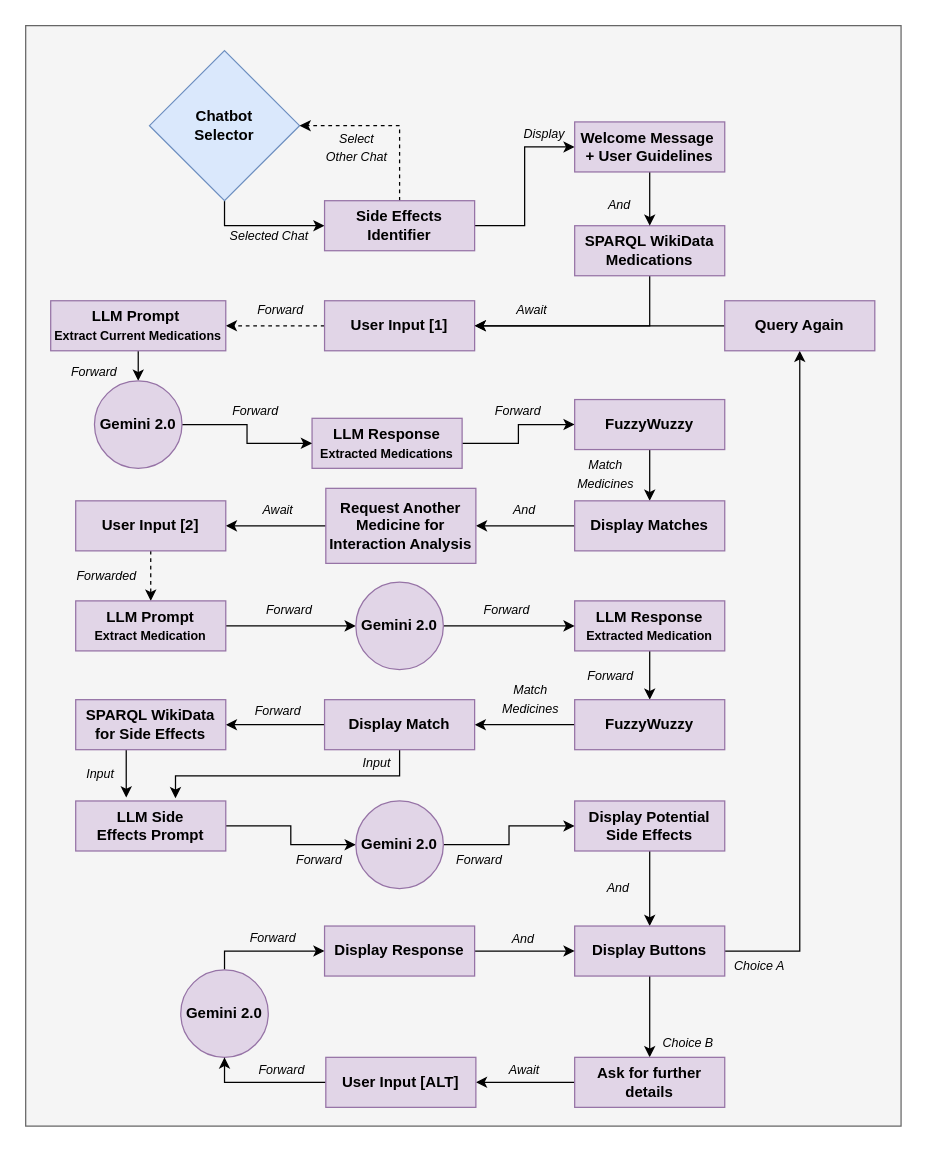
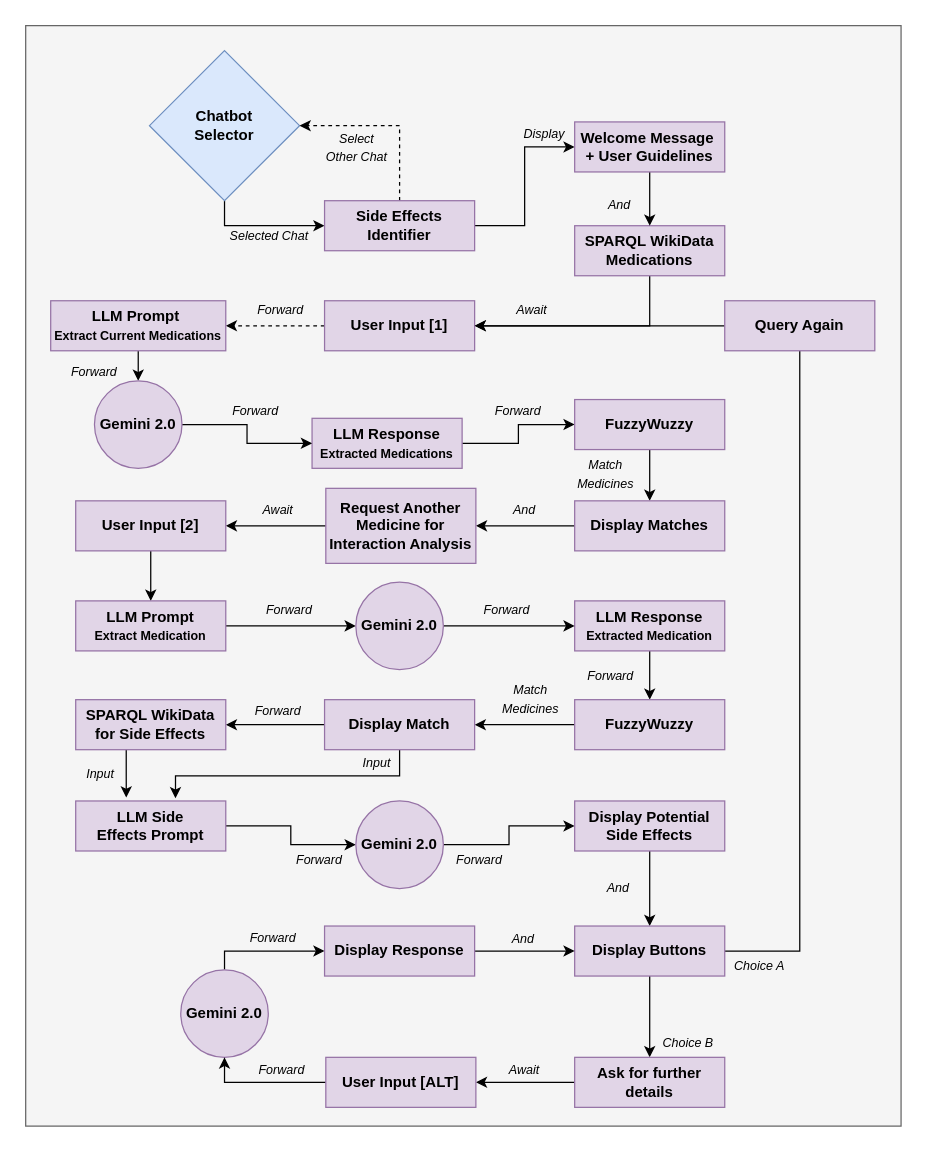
(799, 361) -> (799, 357)
(151, 571) -> (151, 571)
(107, 576) -> none
